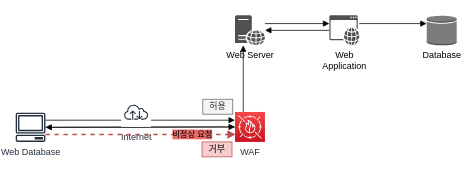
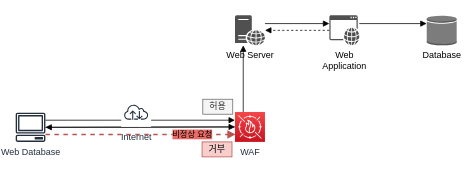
(299, 30) -> (299, 30)
